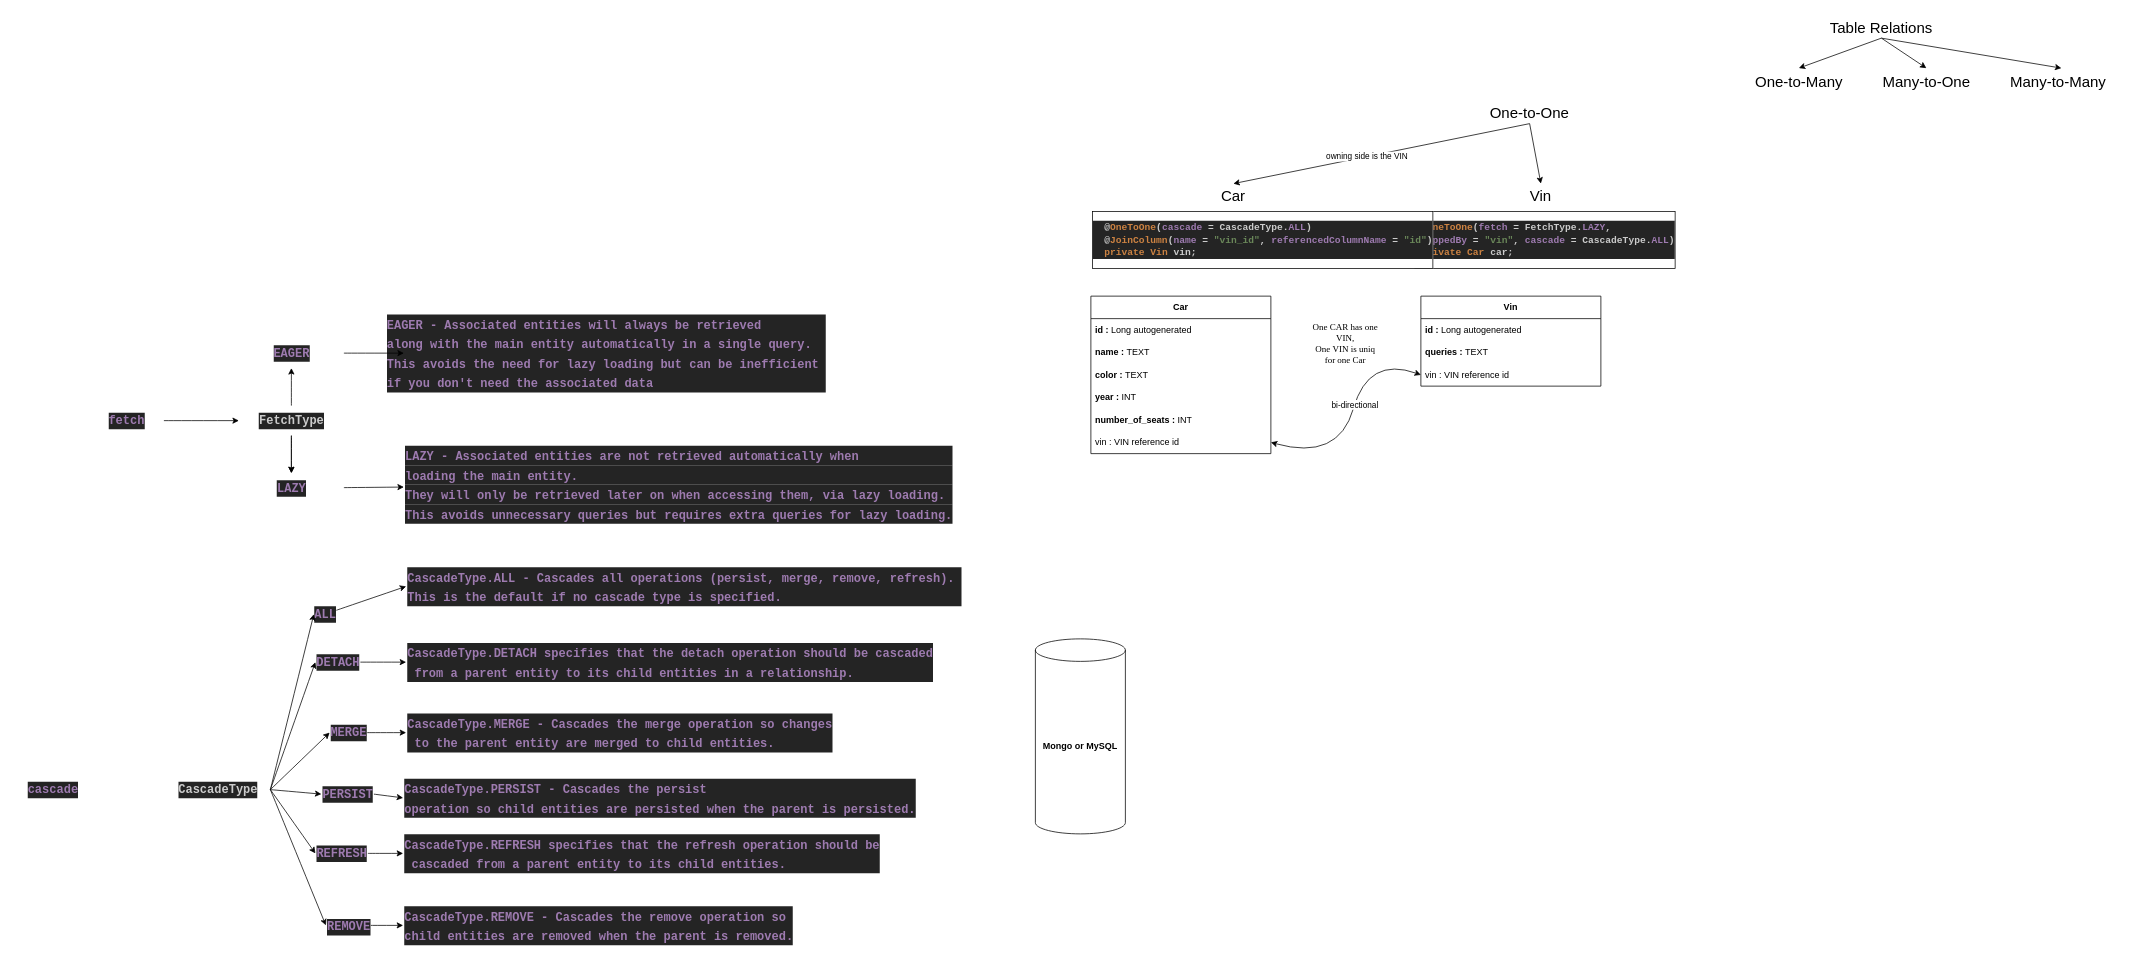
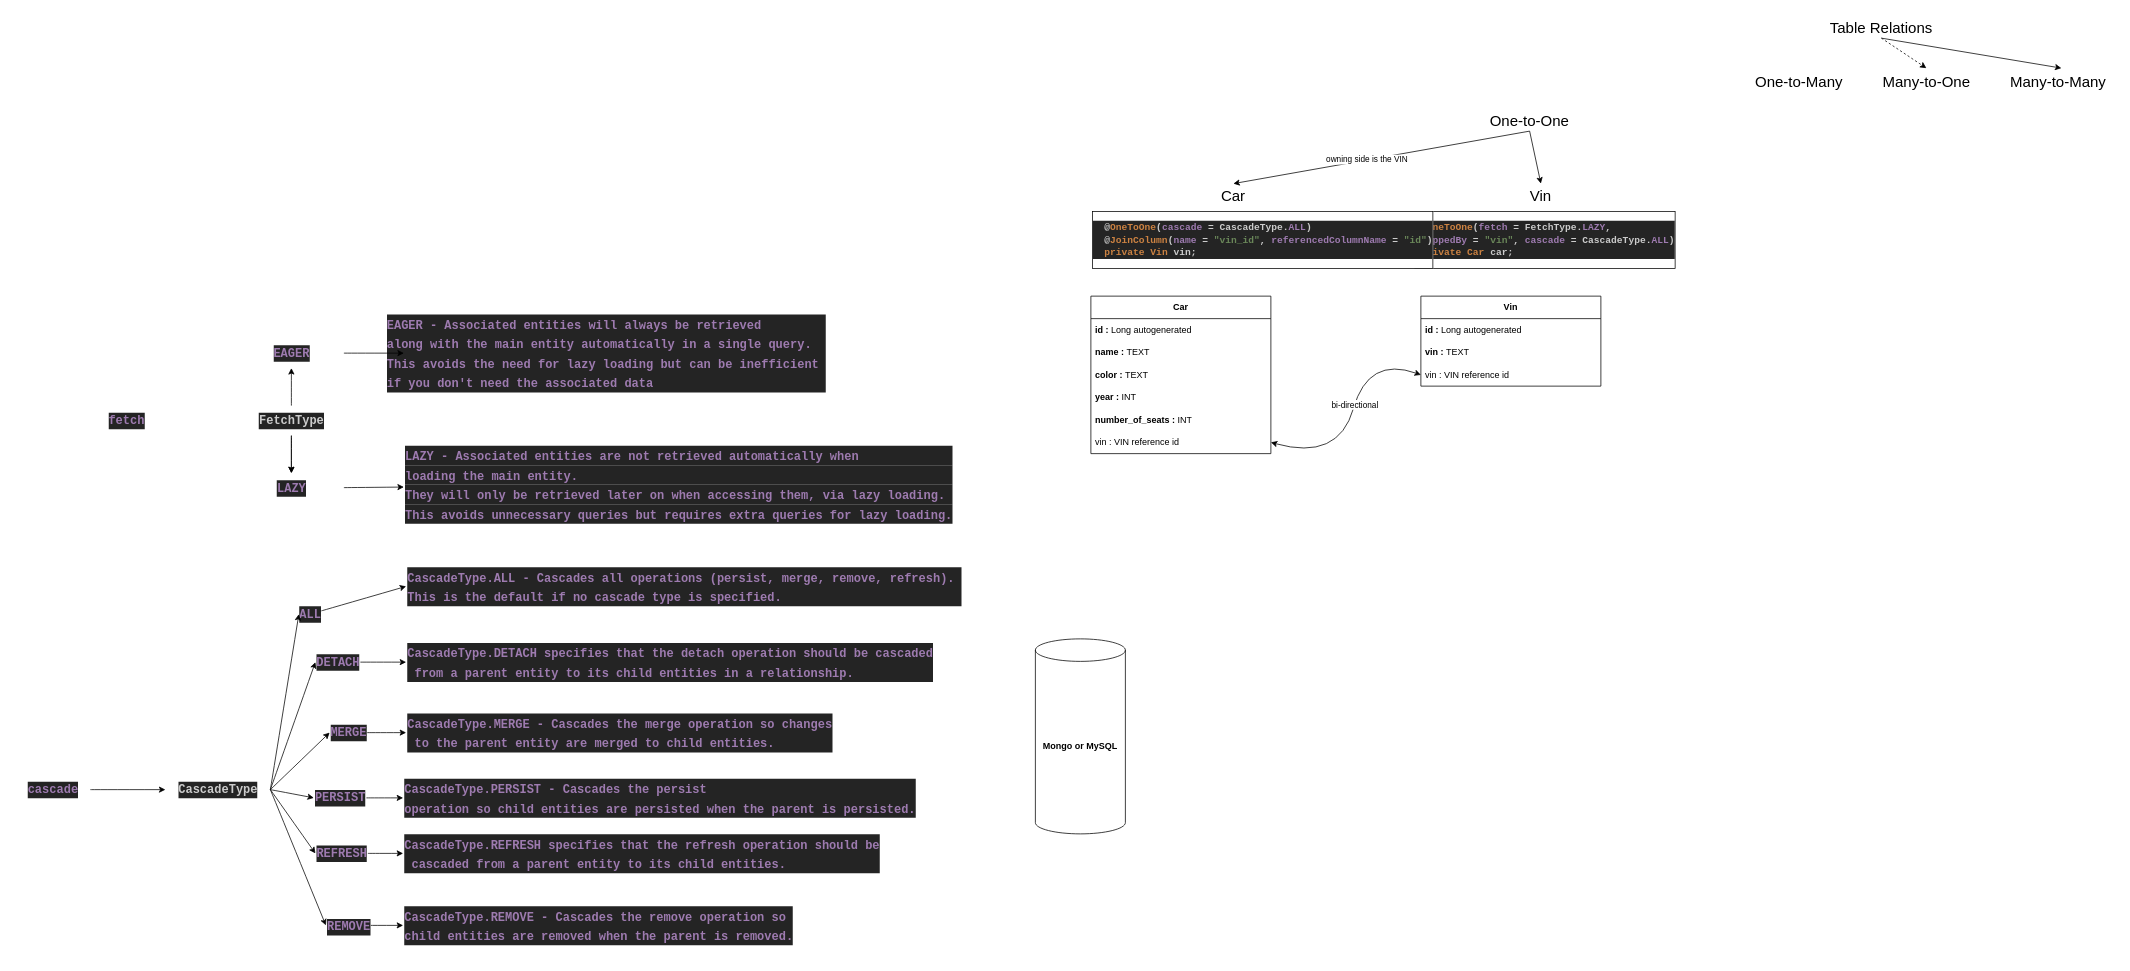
(1842, 52) -> none
(1902, 52) -> (1902, 52)
(1530, 112) -> (1530, 120)
(1346, 343) -> none
(1456, 352) -> (1446, 352)
(199, 420) -> none
(325, 614) -> (310, 614)
none -> (126, 789)
(348, 794) -> (340, 798)
